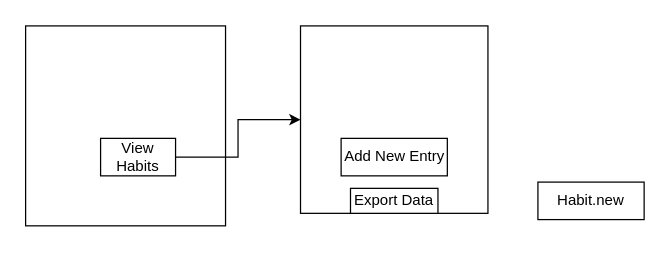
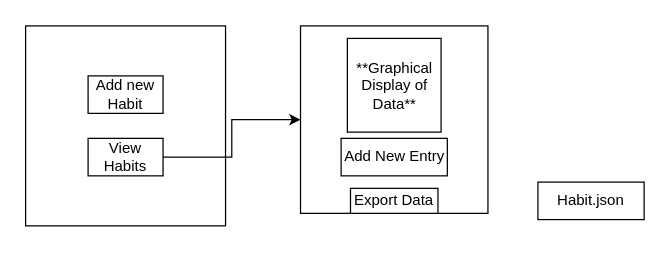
none -> (394, 85)
none -> (126, 94)
(138, 157) -> (126, 157)
(591, 201) -> (591, 201)
